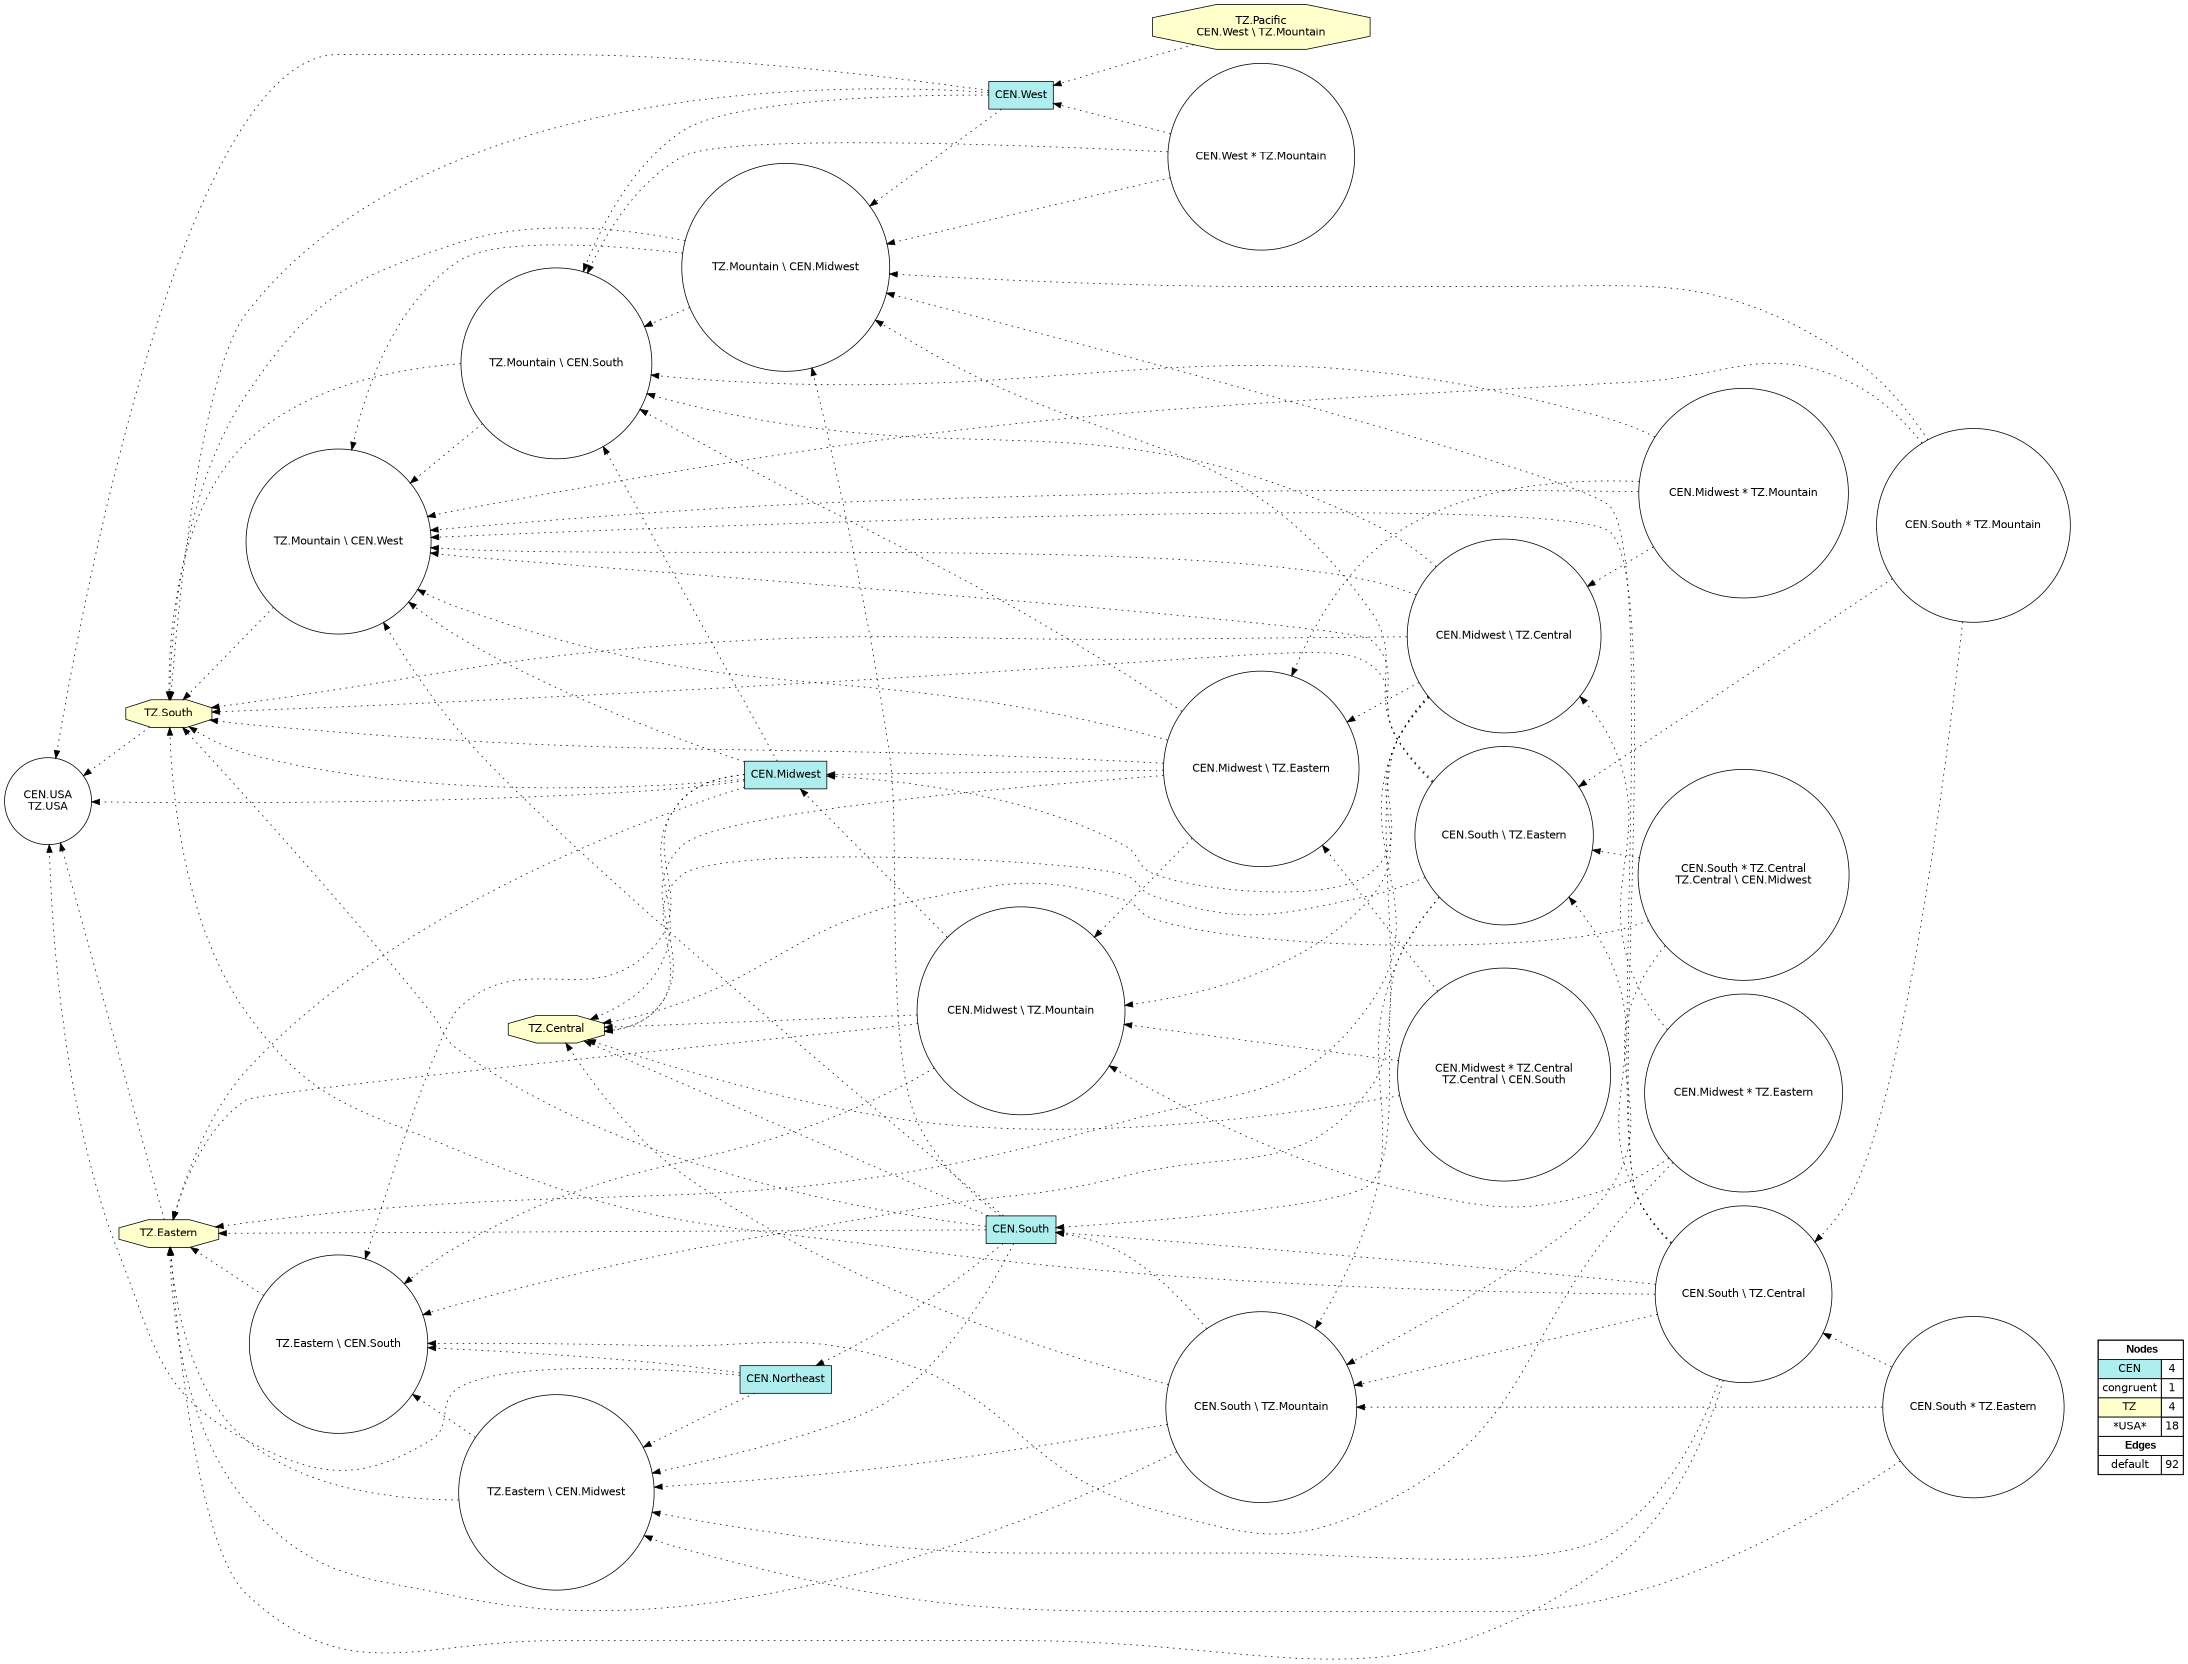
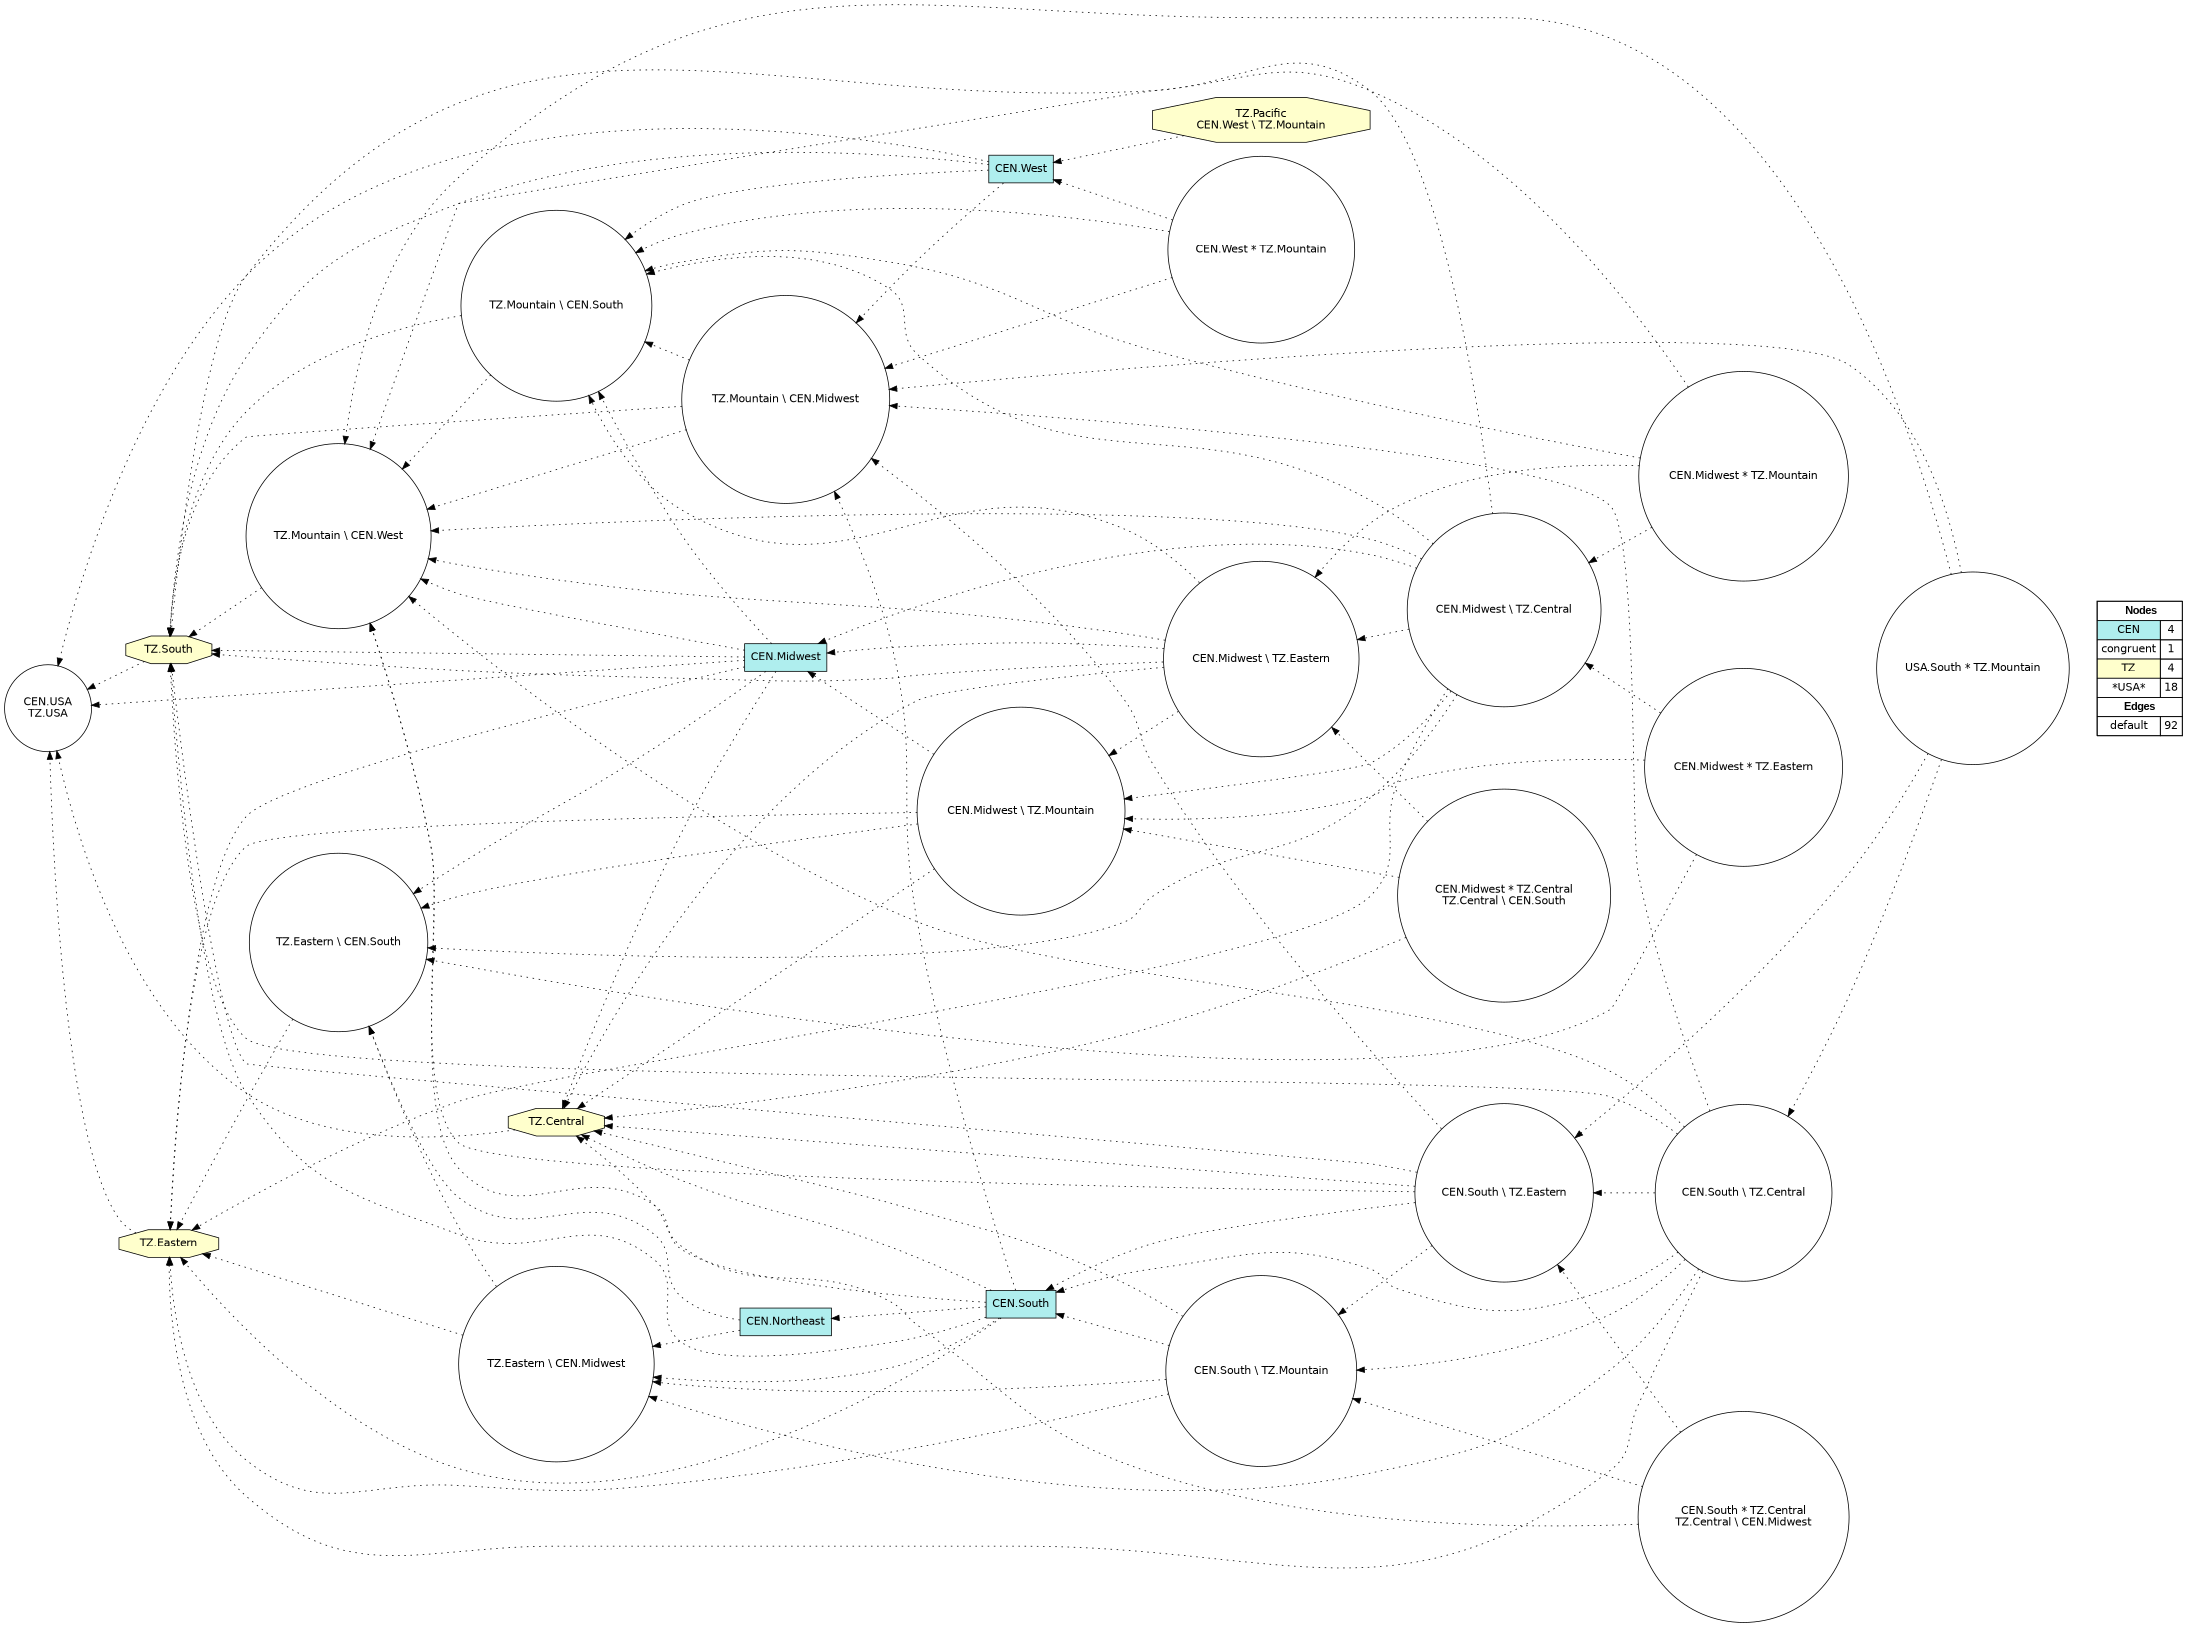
(1973, 525) -> (1973, 668)
(1973, 1407) -> none
(204, 1413) -> (202, 1056)
